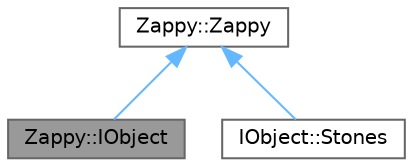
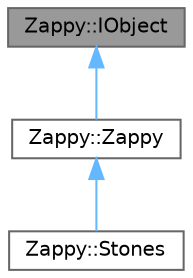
(143, 91) -> (96, 94)
(314, 139) -> (96, 251)
